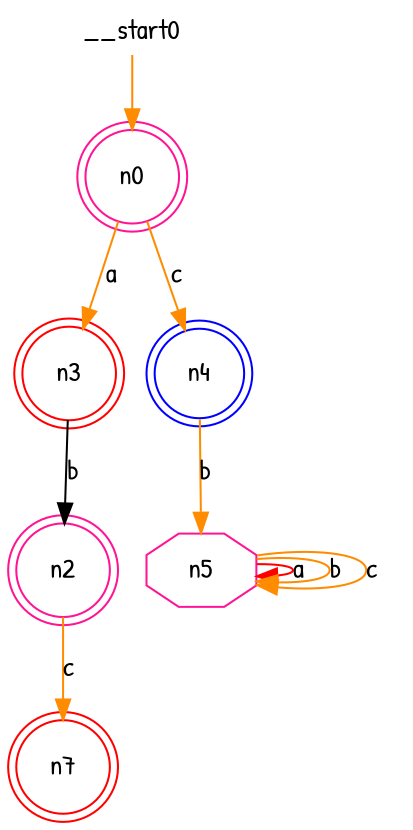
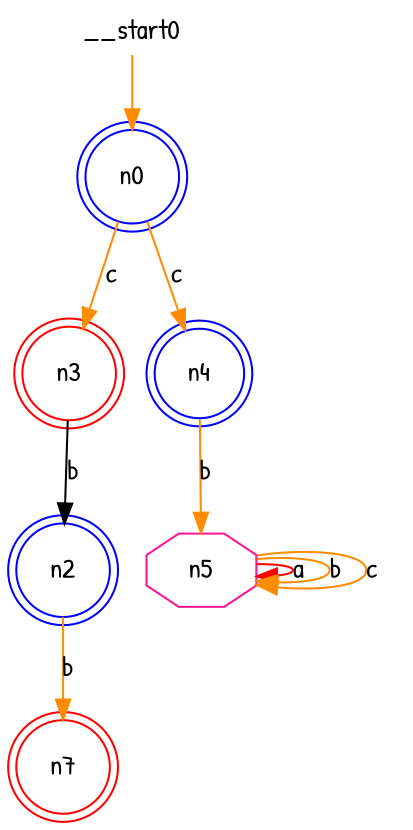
(132, 177) -> (132, 177)
(112, 275) -> (112, 275)
(63, 570) -> (63, 570)
(69, 669) -> (69, 669)
